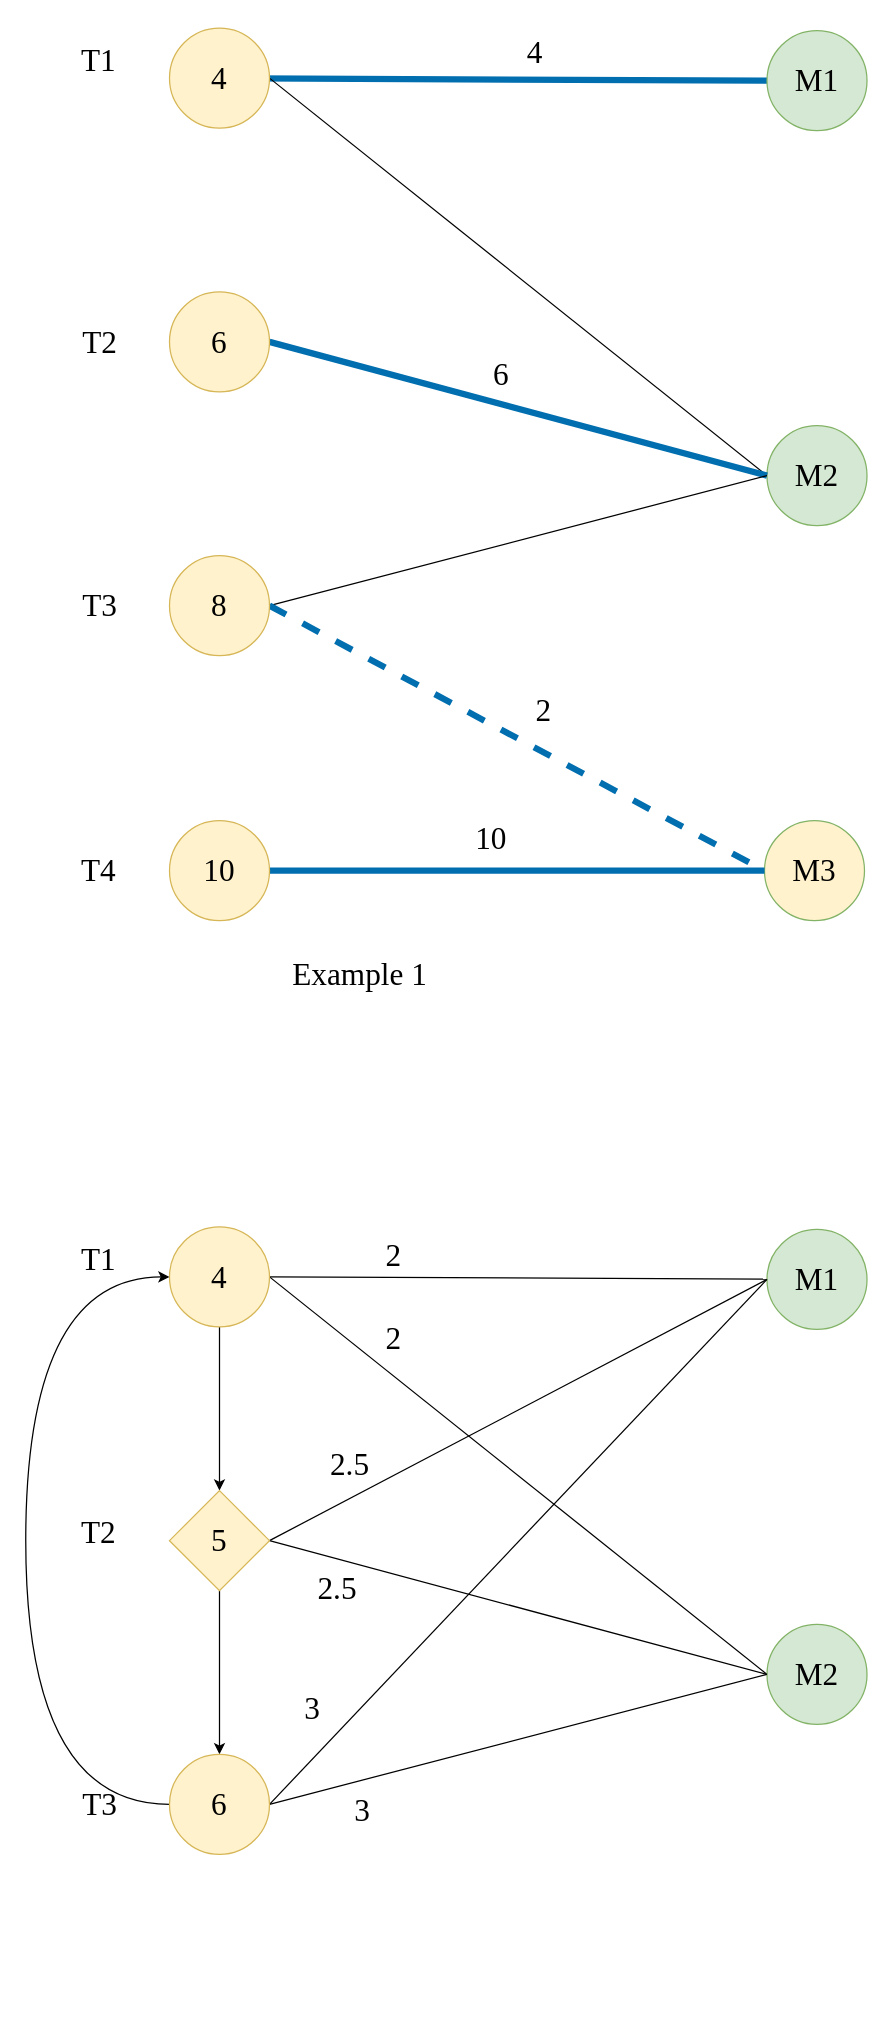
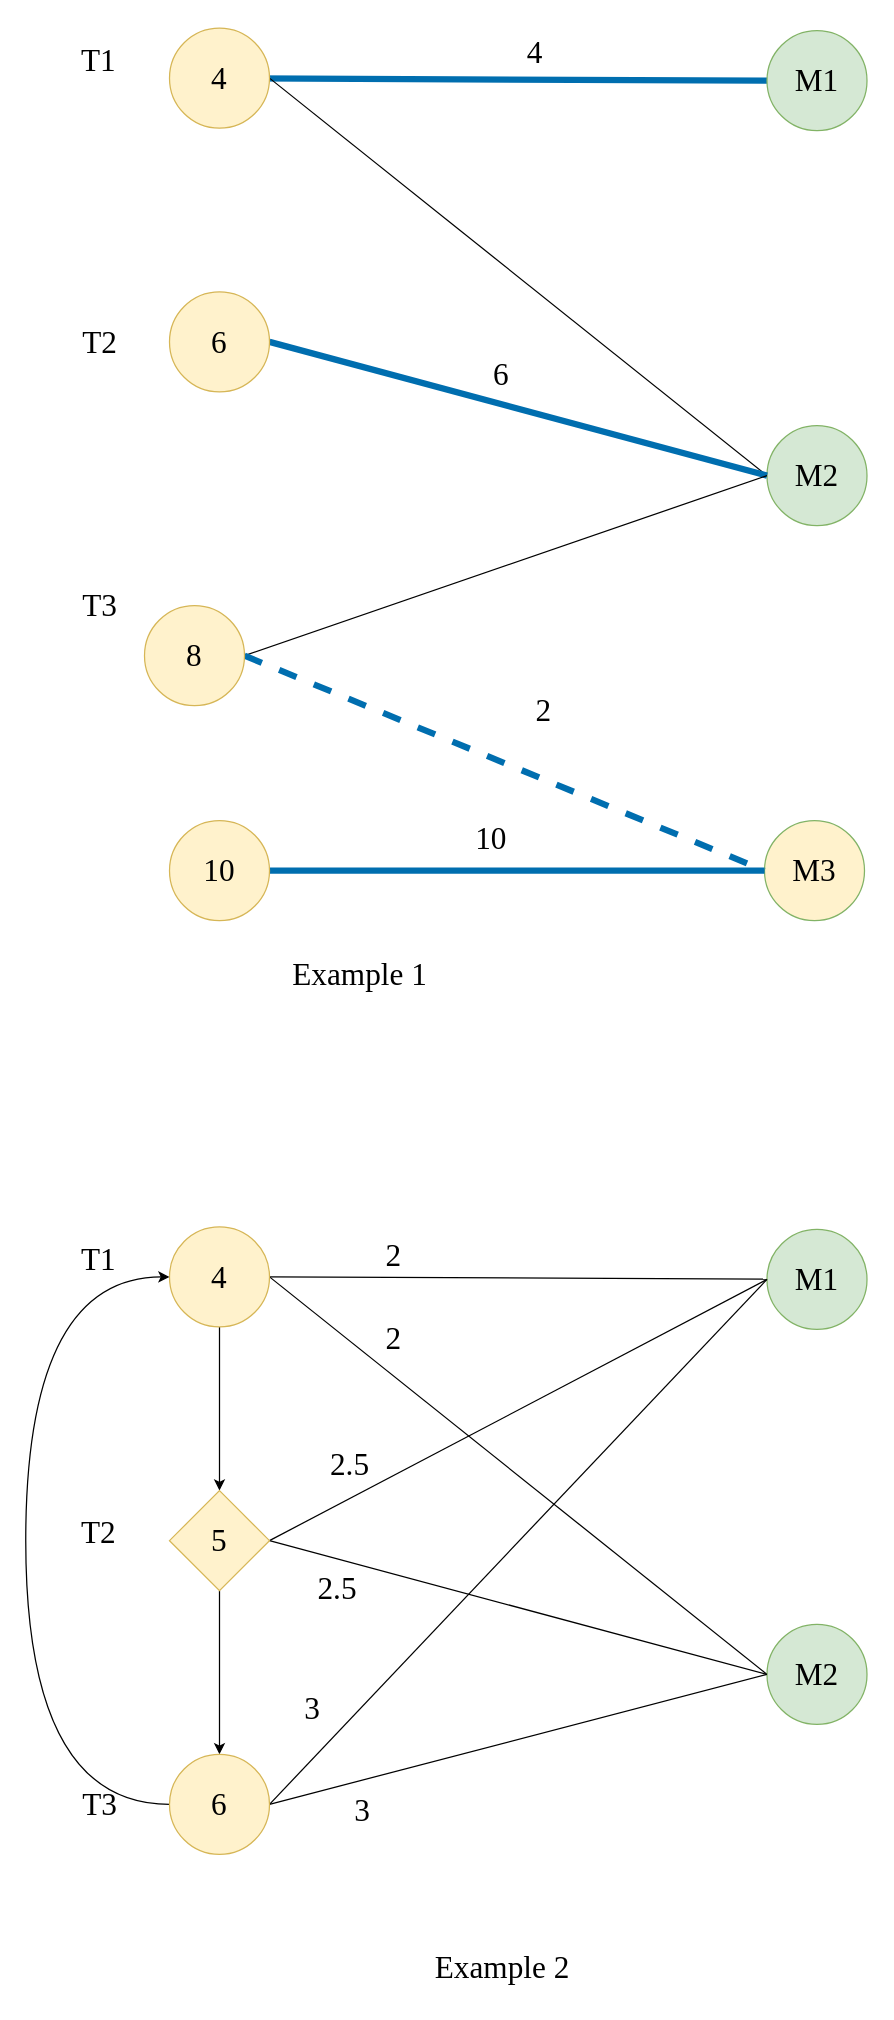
(219, 606) -> (194, 656)
(98, 871) -> none
none -> (501, 1967)
